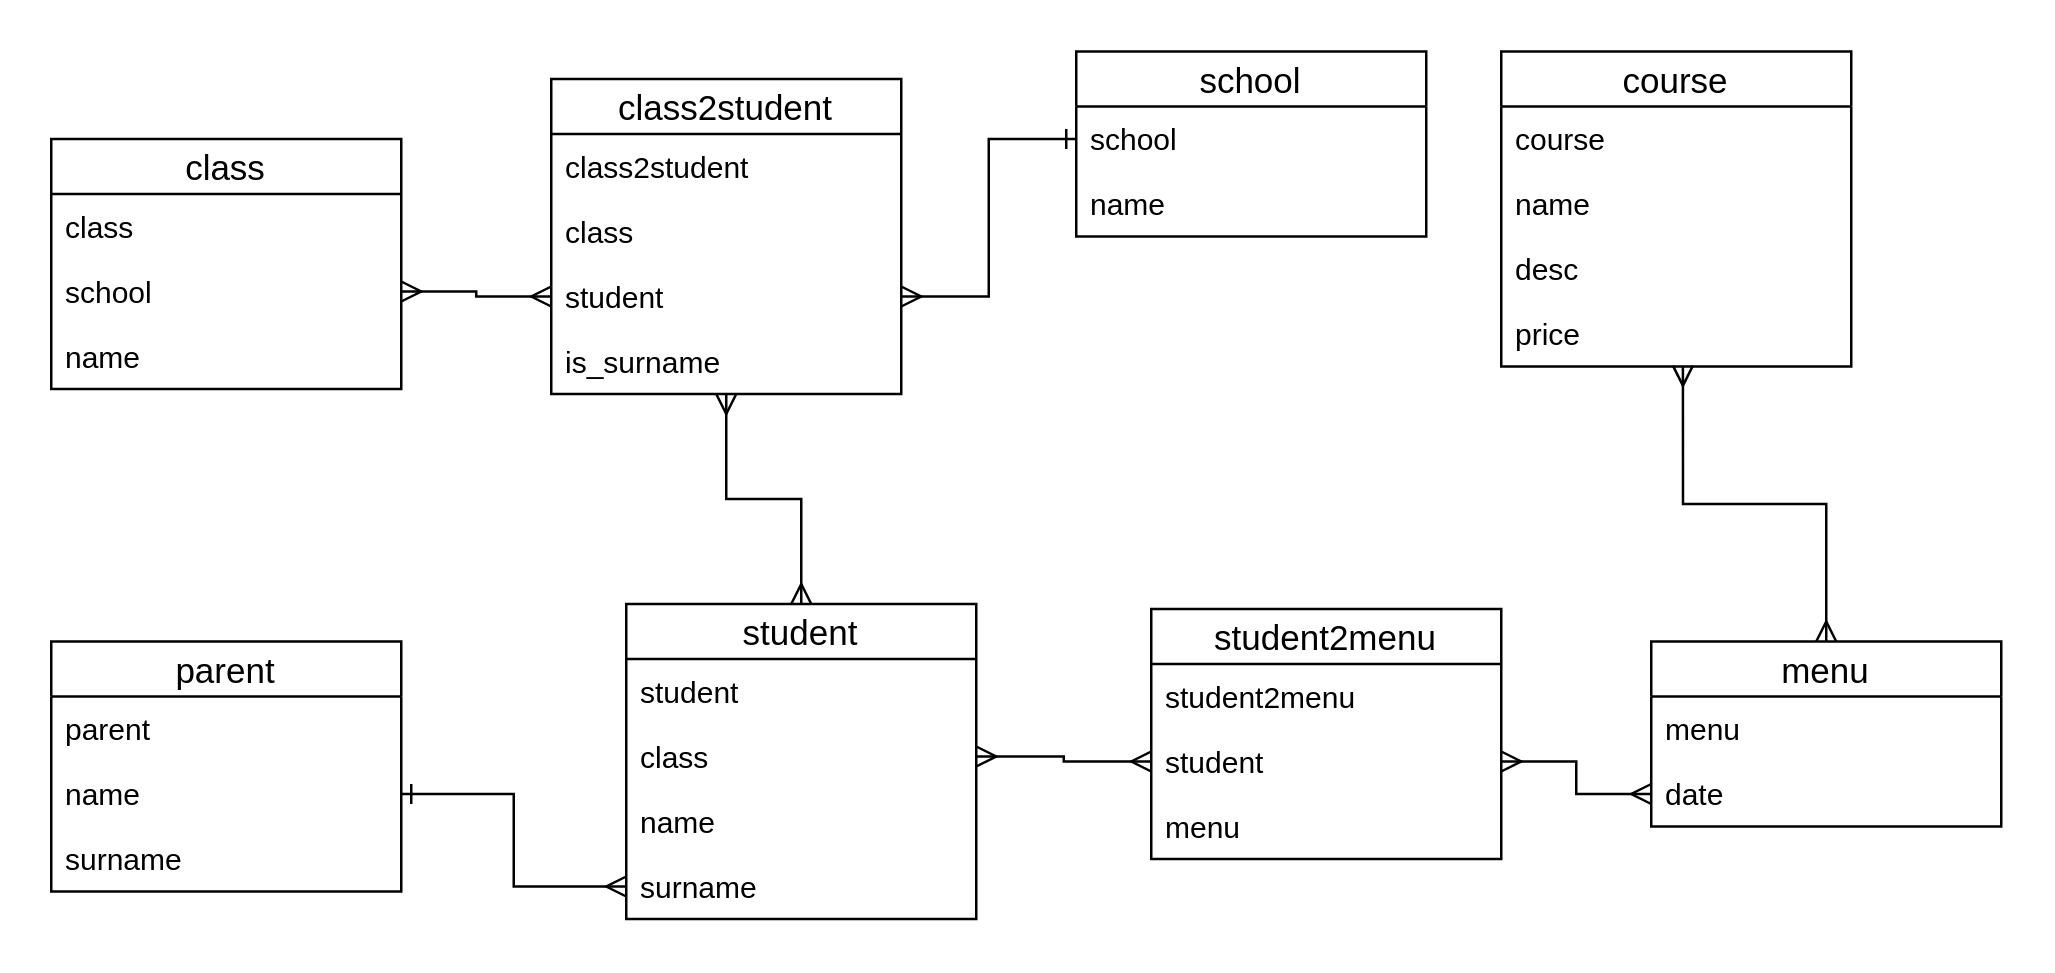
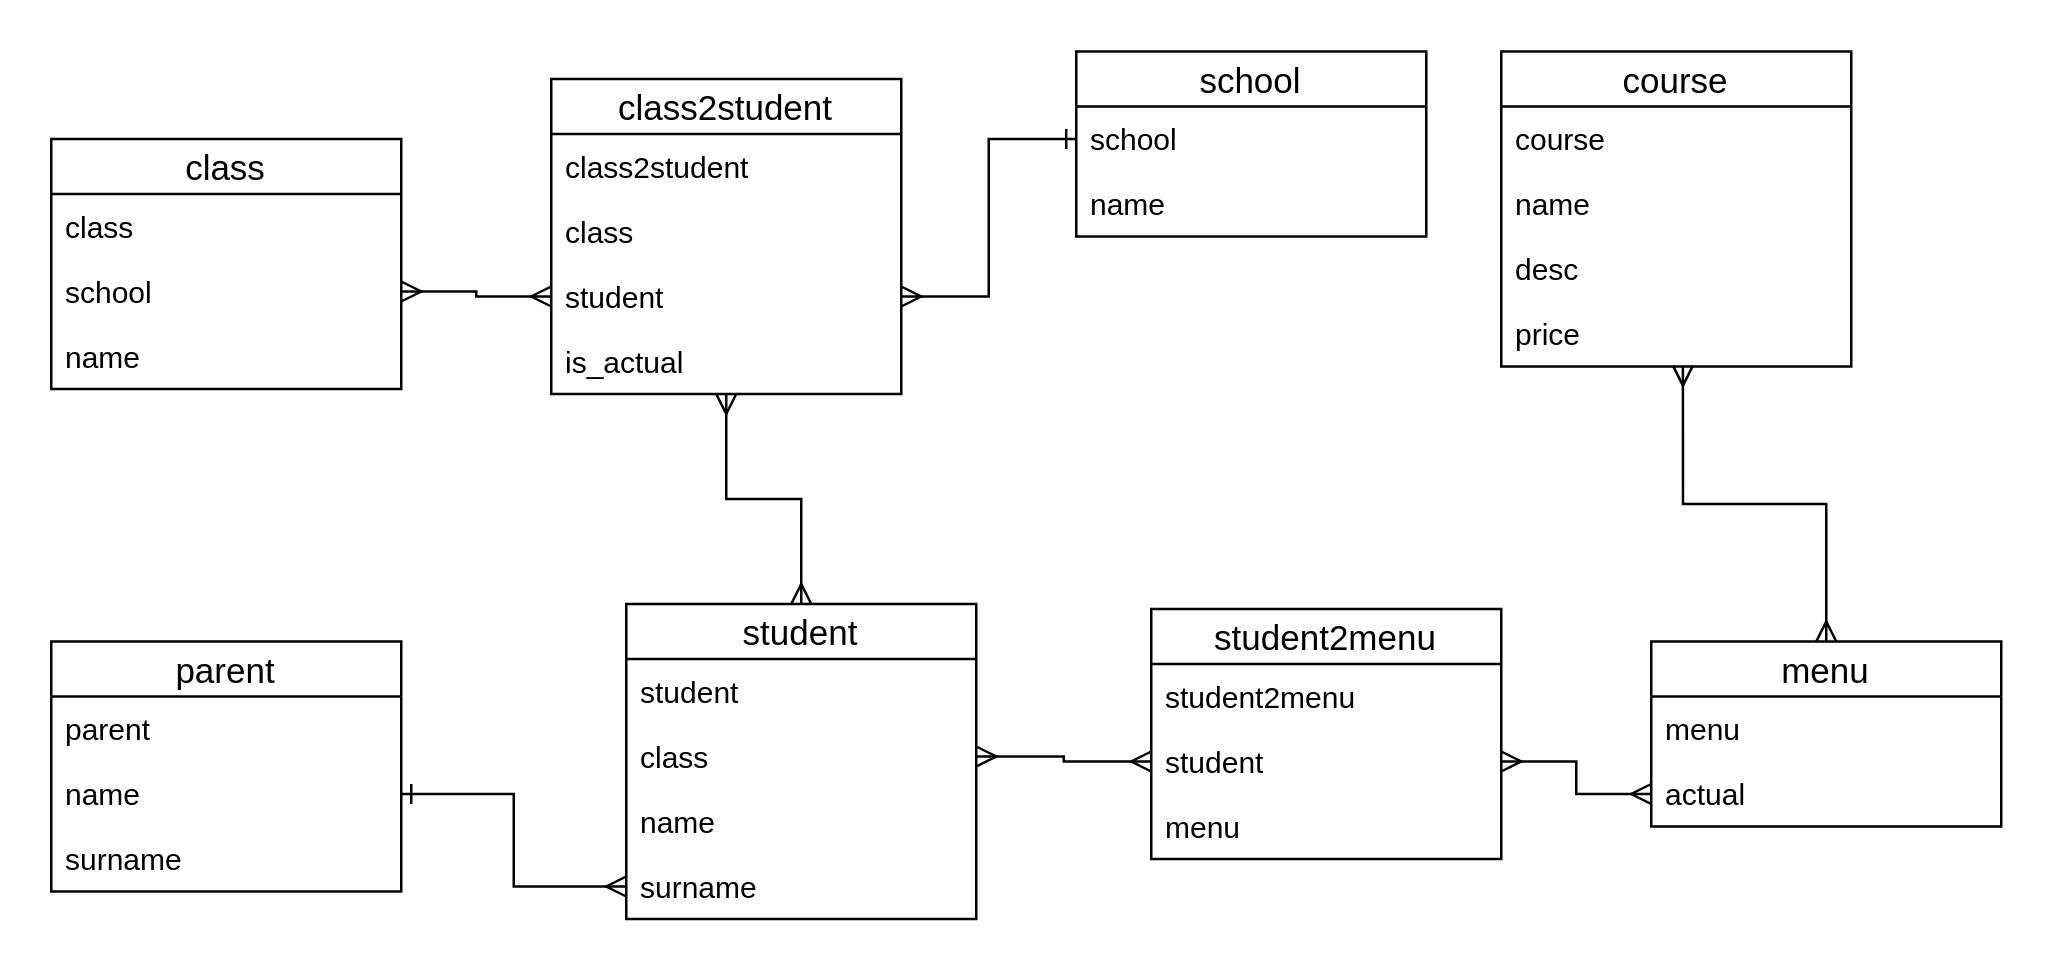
(645, 363) -> (633, 363)
(1699, 795) -> (1712, 795)
